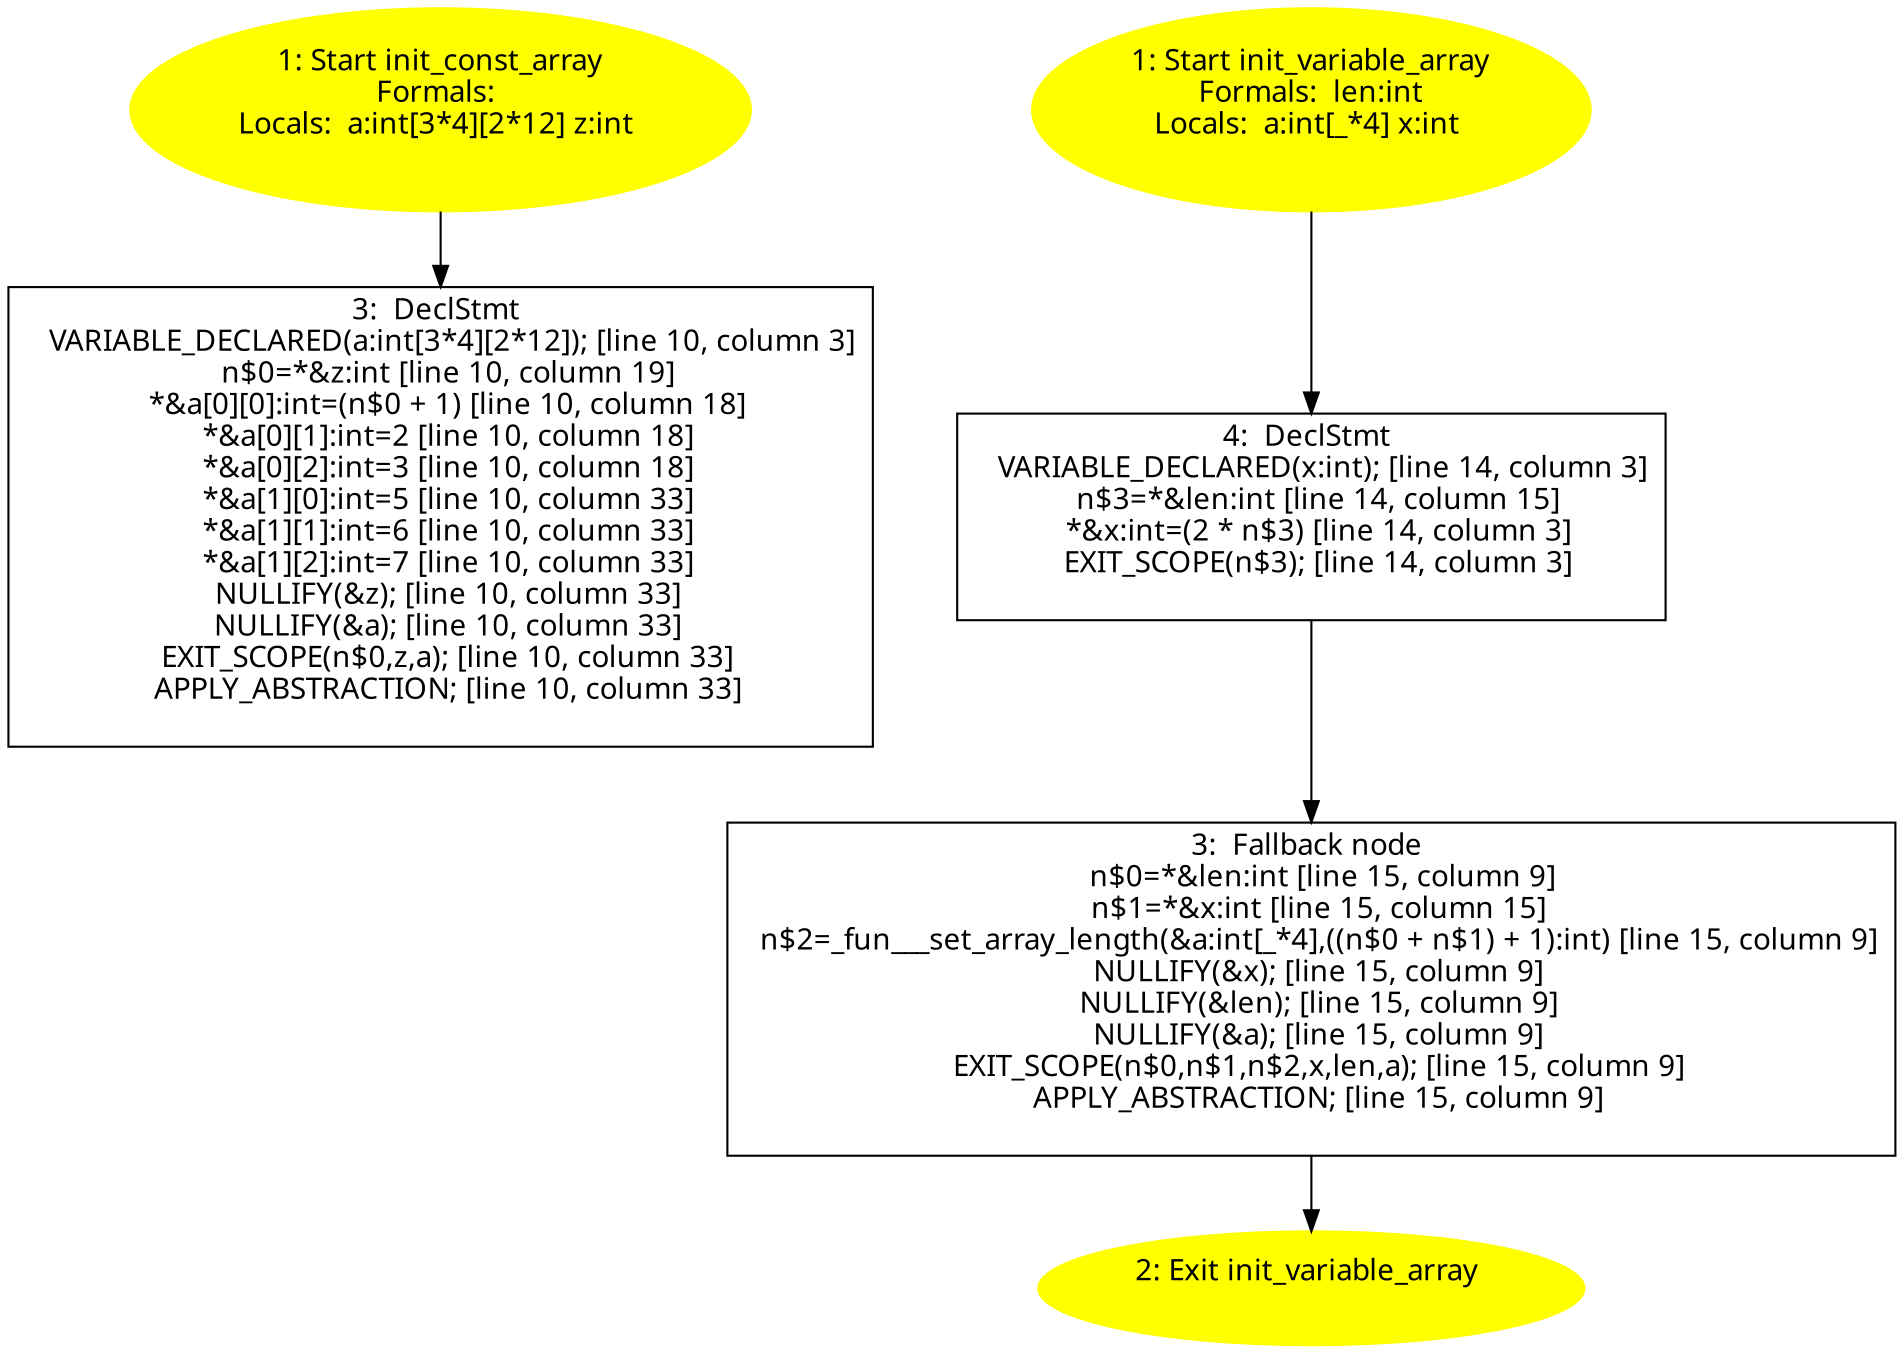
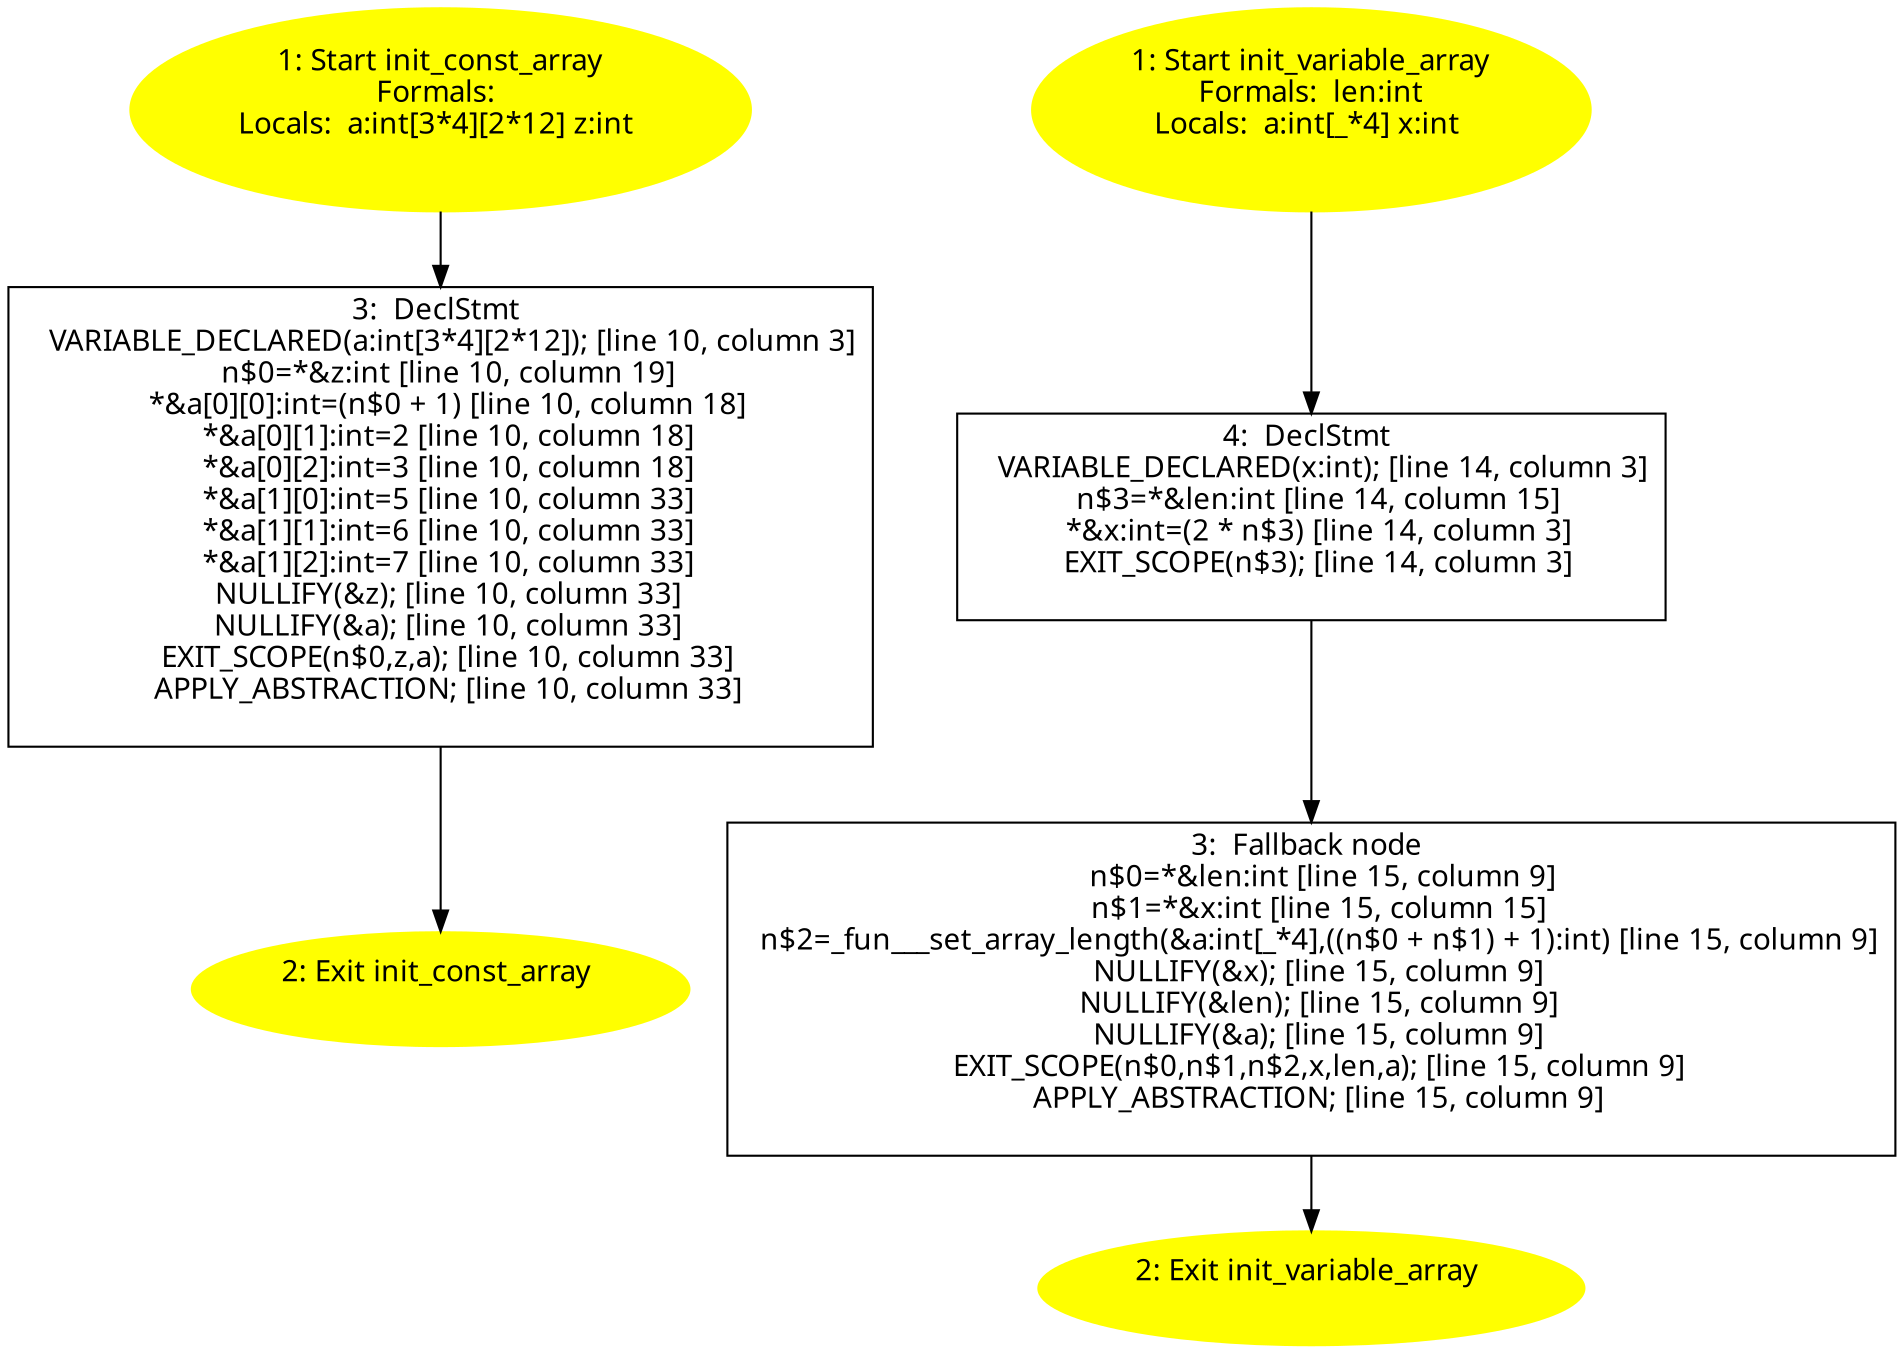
none -> (441, 989)
